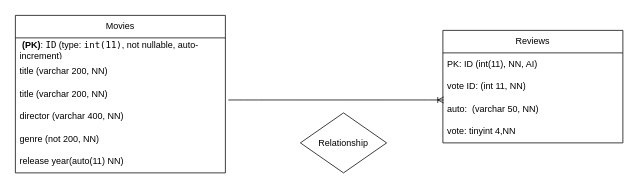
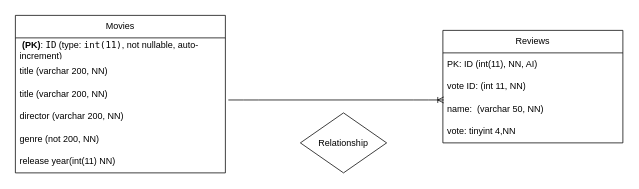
(499, 109) -> (499, 109)
(80, 117) -> (80, 117)
(79, 162) -> (76, 162)
